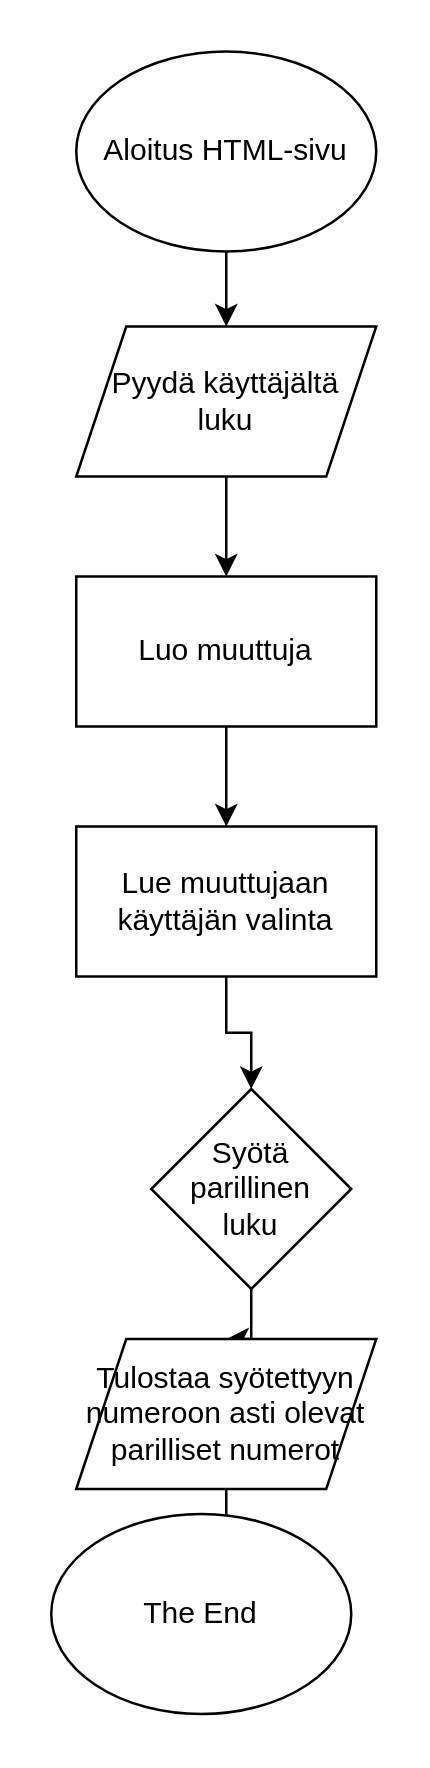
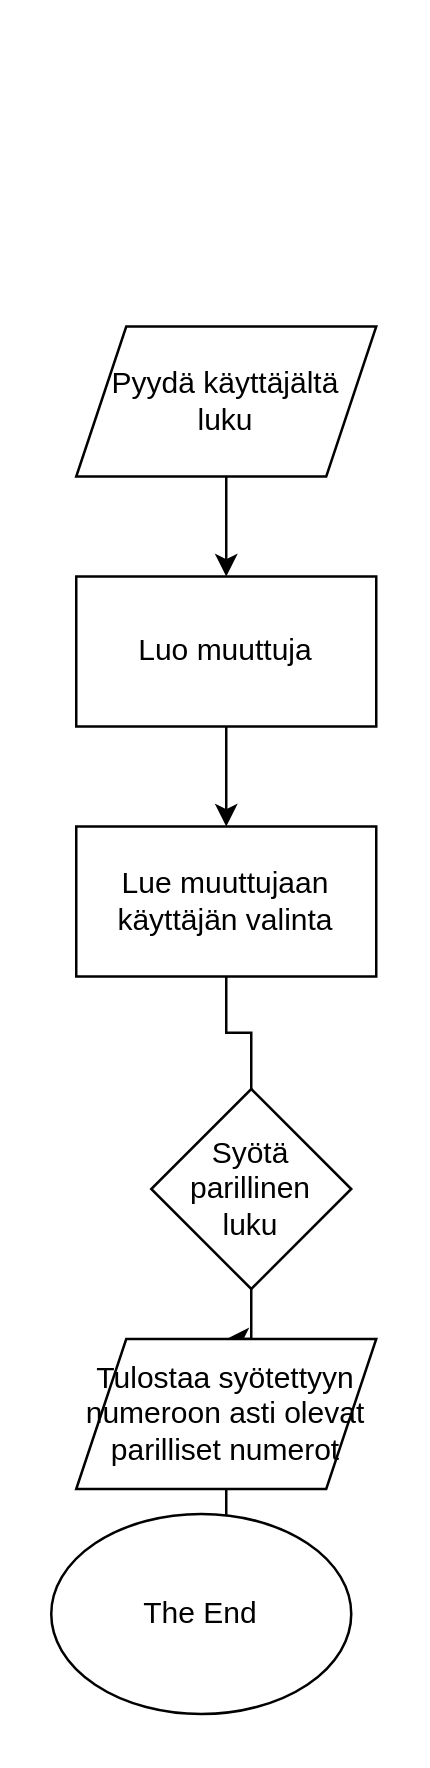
(226, 151) -> none
(226, 297) -> none
(251, 1071) -> (251, 1078)
